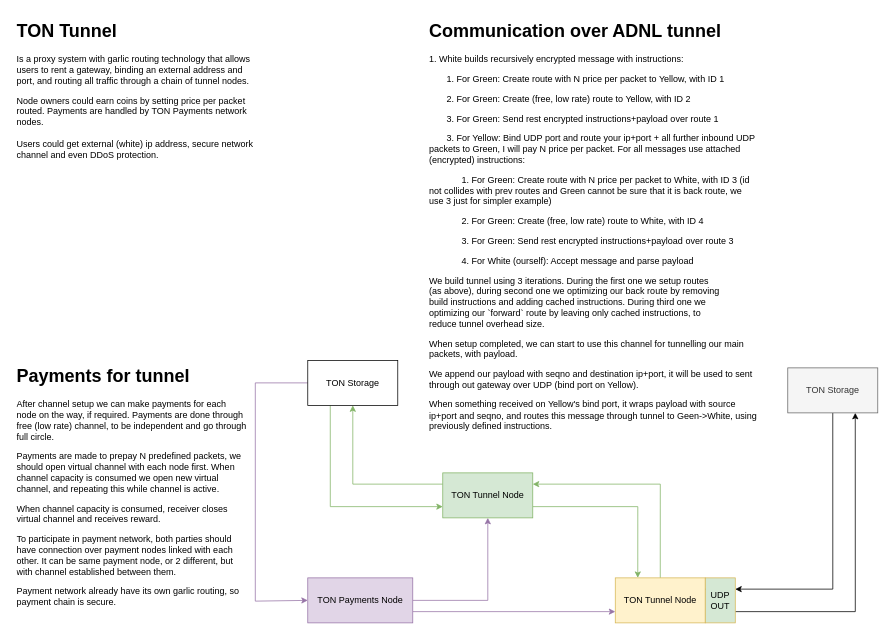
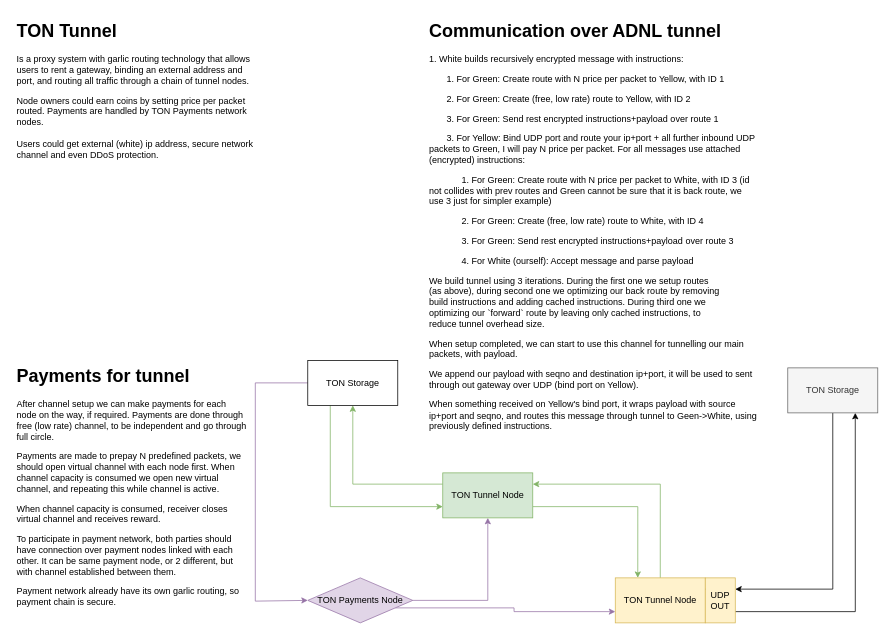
(360, 600) -> (360, 600)
(720, 600) -> (720, 600)
